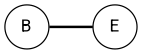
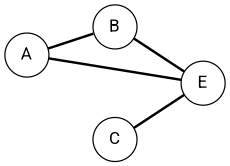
none -> (27, 55)
none -> (115, 139)
